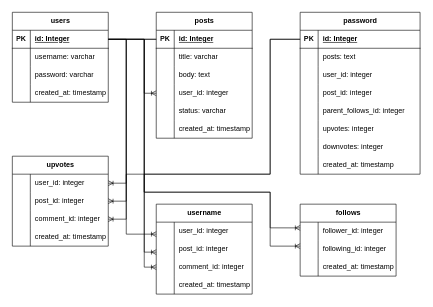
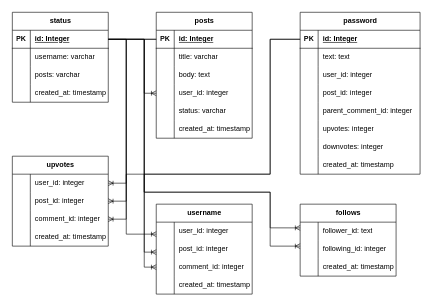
(61, 21) -> (61, 21)
(343, 57) -> (341, 57)
(68, 75) -> (61, 75)
(370, 111) -> (372, 111)
(358, 231) -> (353, 231)
